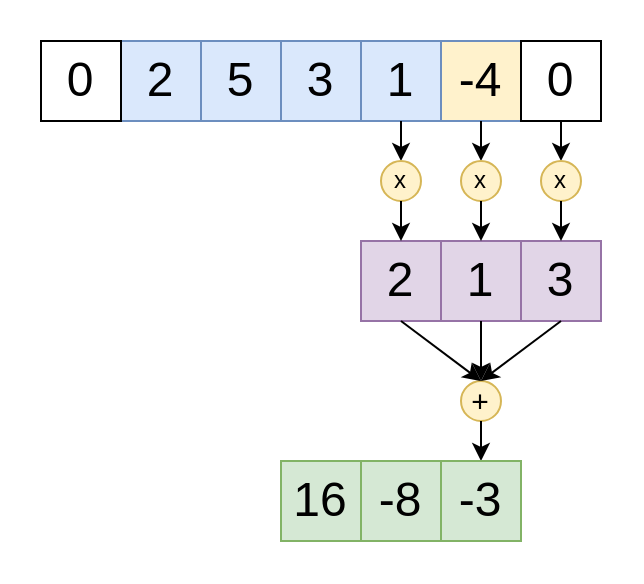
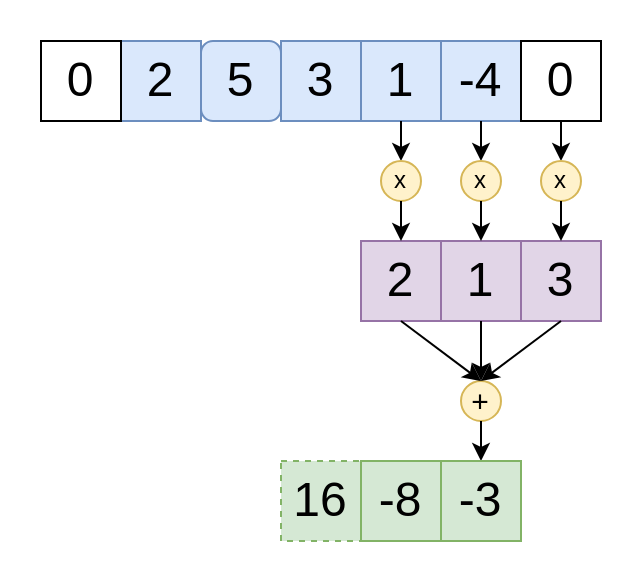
(241, 81) -> (241, 81)
(481, 81) -> (481, 81)
(321, 501) -> (321, 501)
